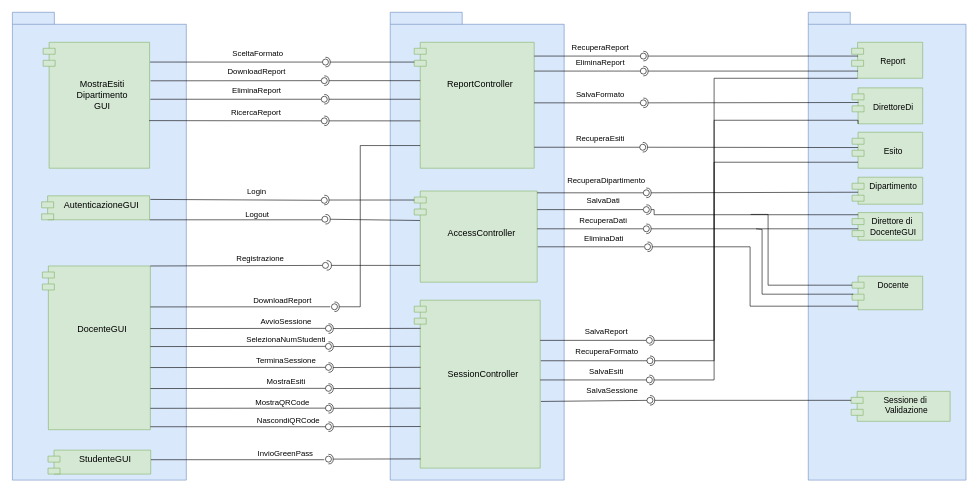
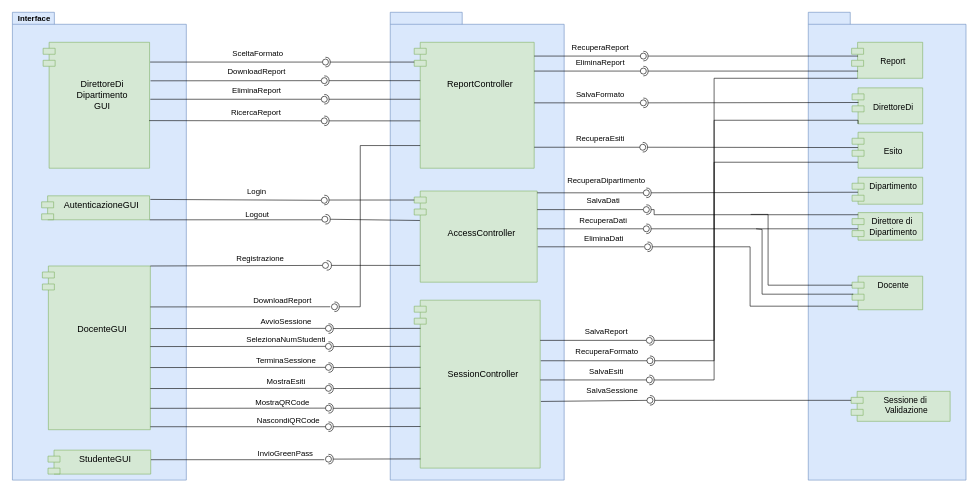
none -> (34, 18)
(102, 84) -> (102, 84)
(893, 222) -> (893, 222)
